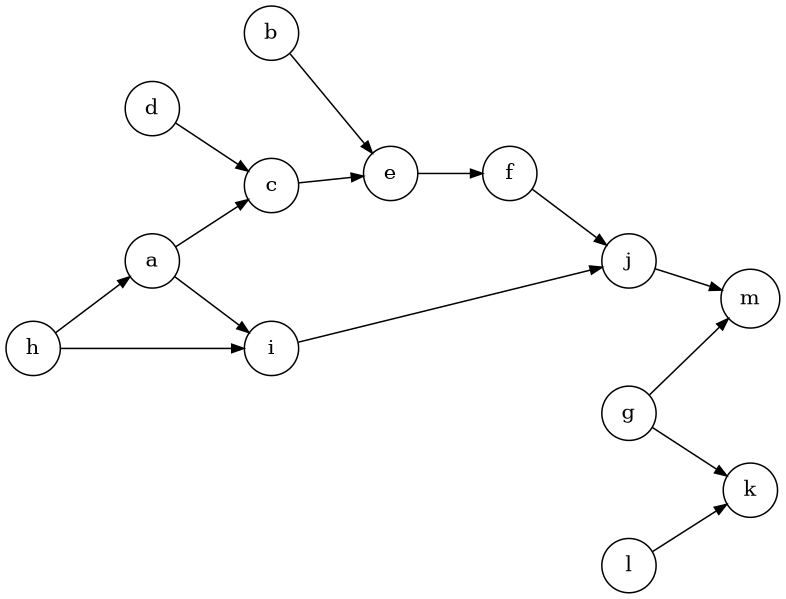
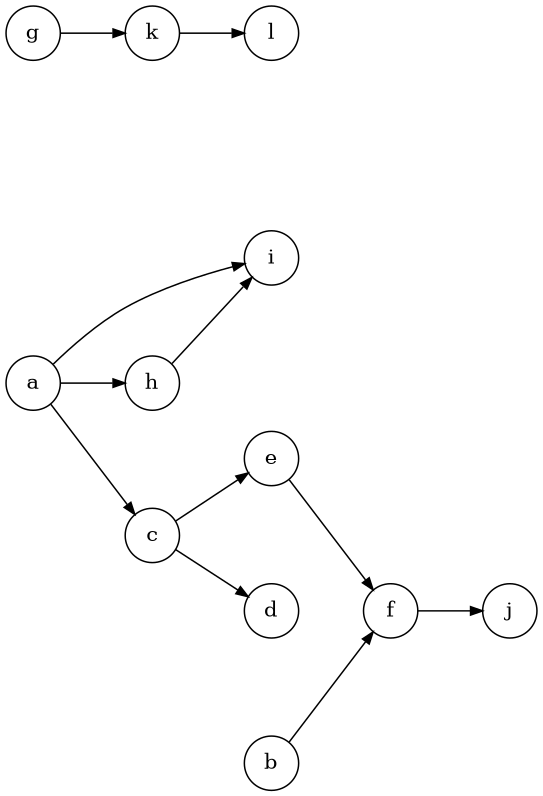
(327, 99) -> (327, 692)
(207, 144) -> (207, 570)
(750, 299) -> none
(444, 306) -> none
(88, 309) -> (87, 383)
(684, 531) -> (206, 33)
